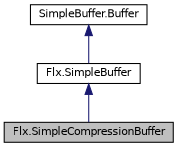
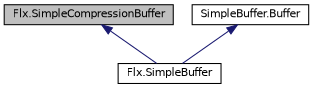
(89, 108) -> (134, 47)
